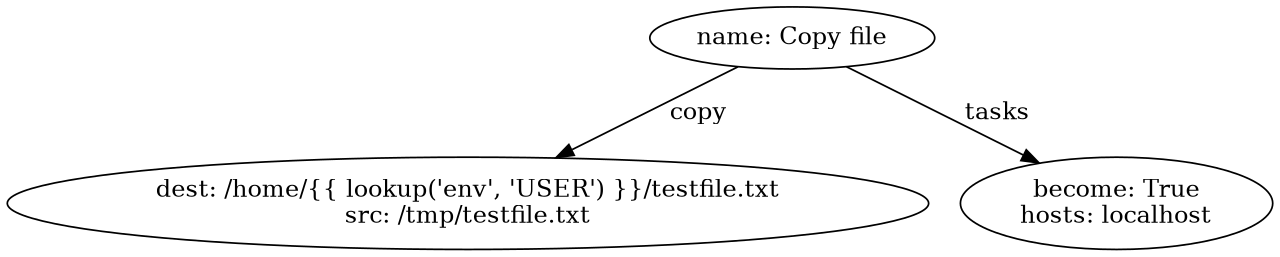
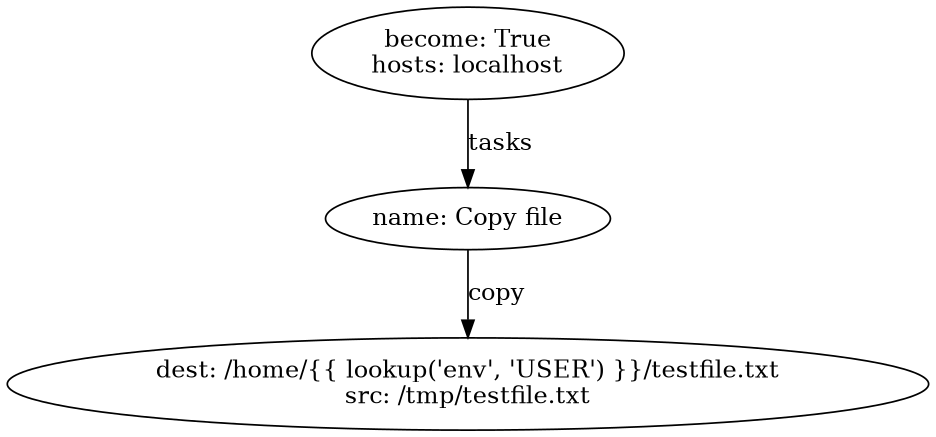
(935, 111) -> (468, 135)
